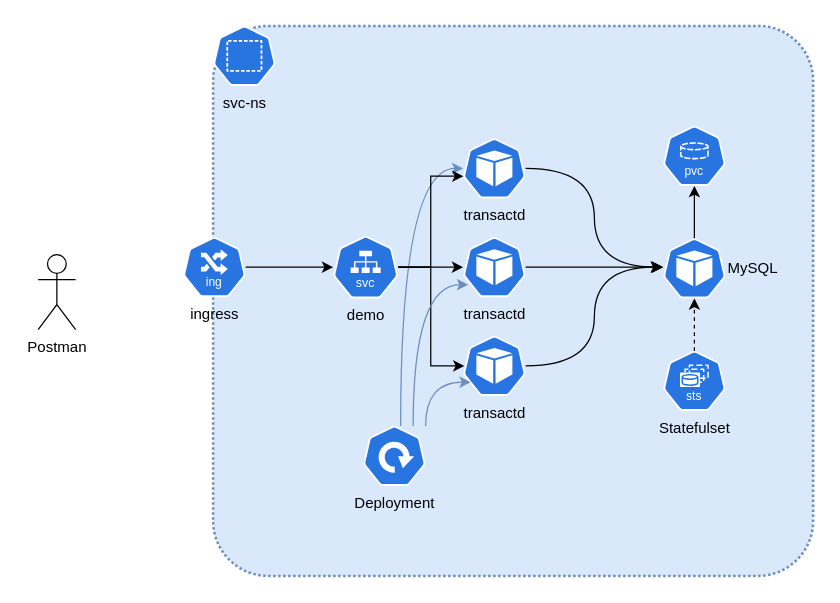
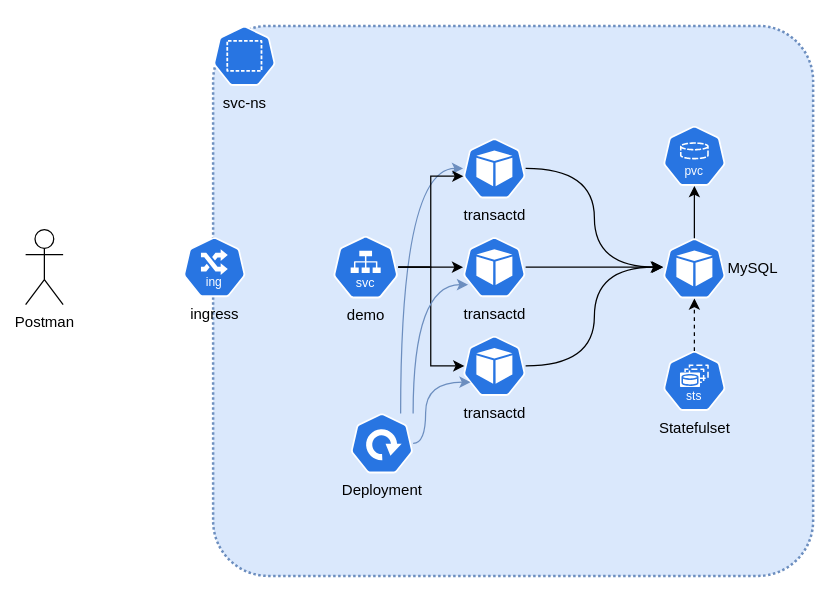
(285, 267) -> none
(57, 292) -> (44, 267)
(394, 456) -> (382, 443)
